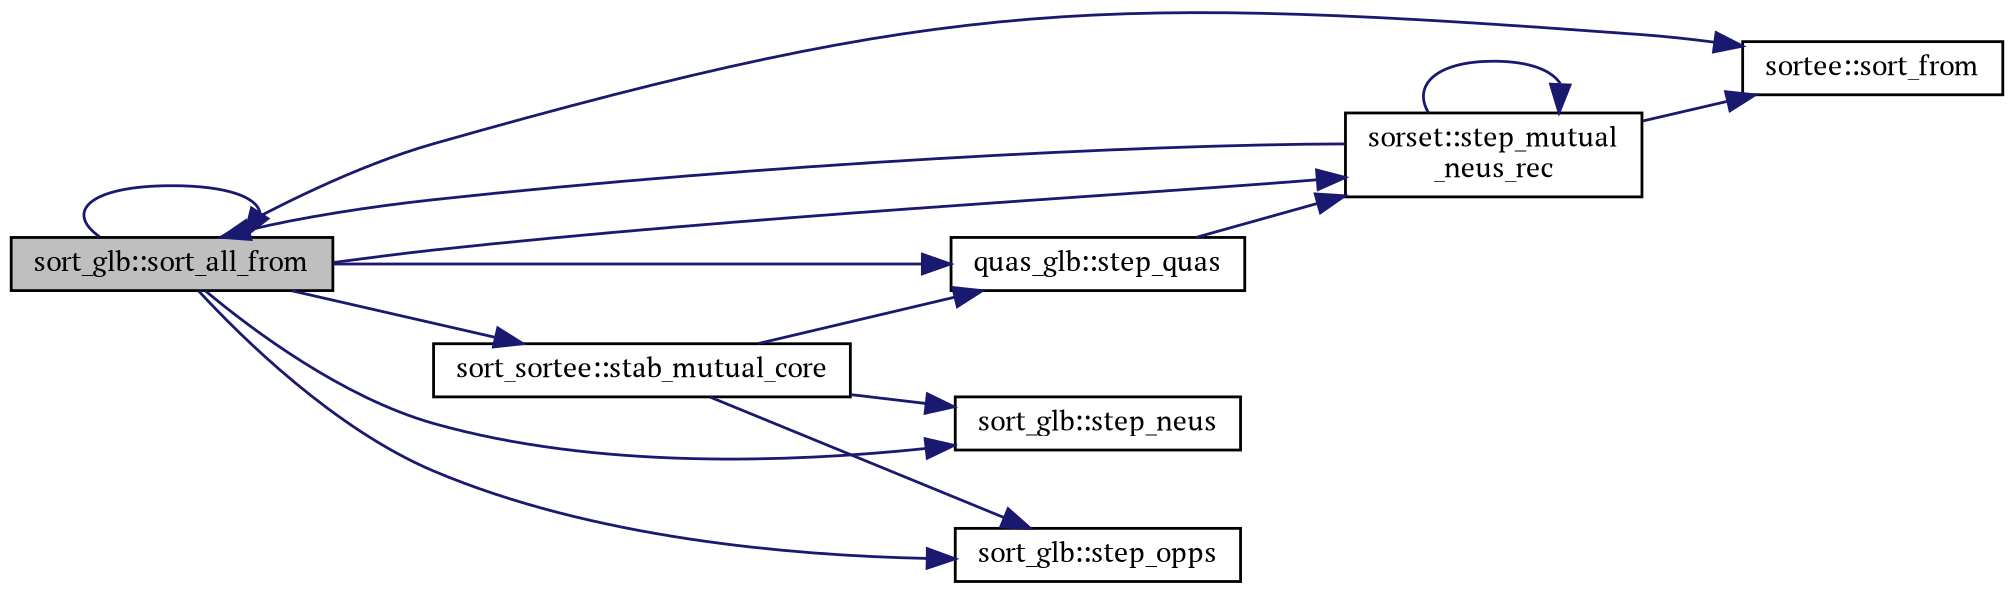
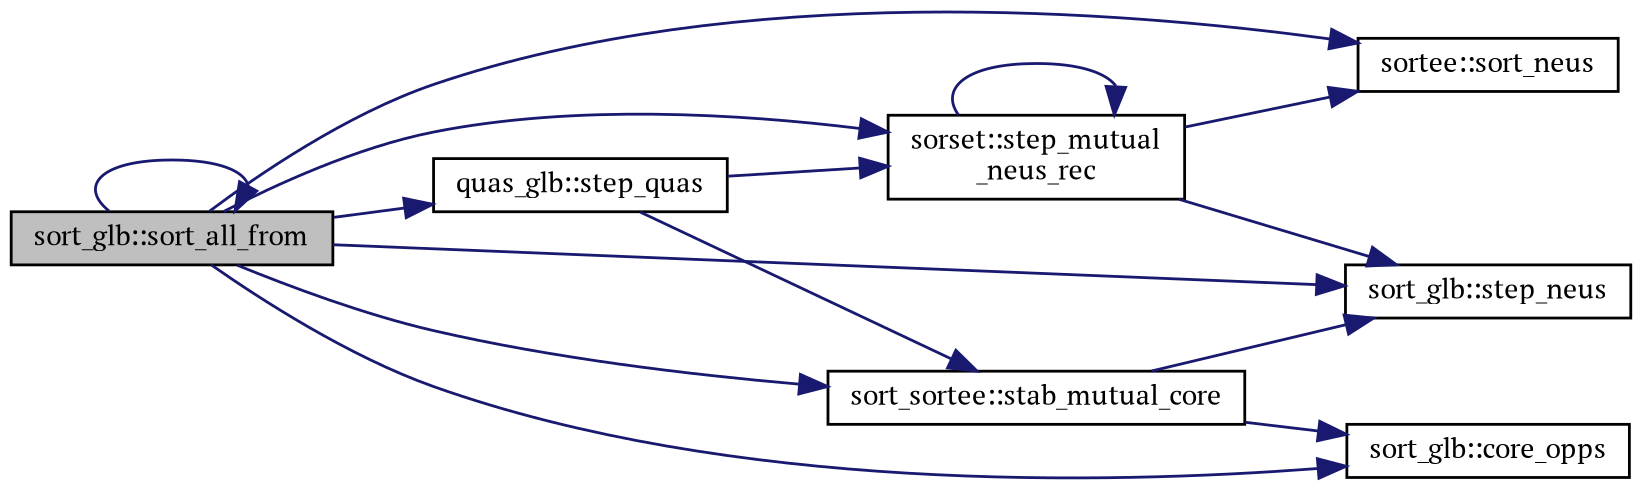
(1873, 68) -> (1488, 65)
(795, 168) -> (1274, 228)
(857, 320) -> (796, 285)
(1098, 555) -> (1488, 451)
